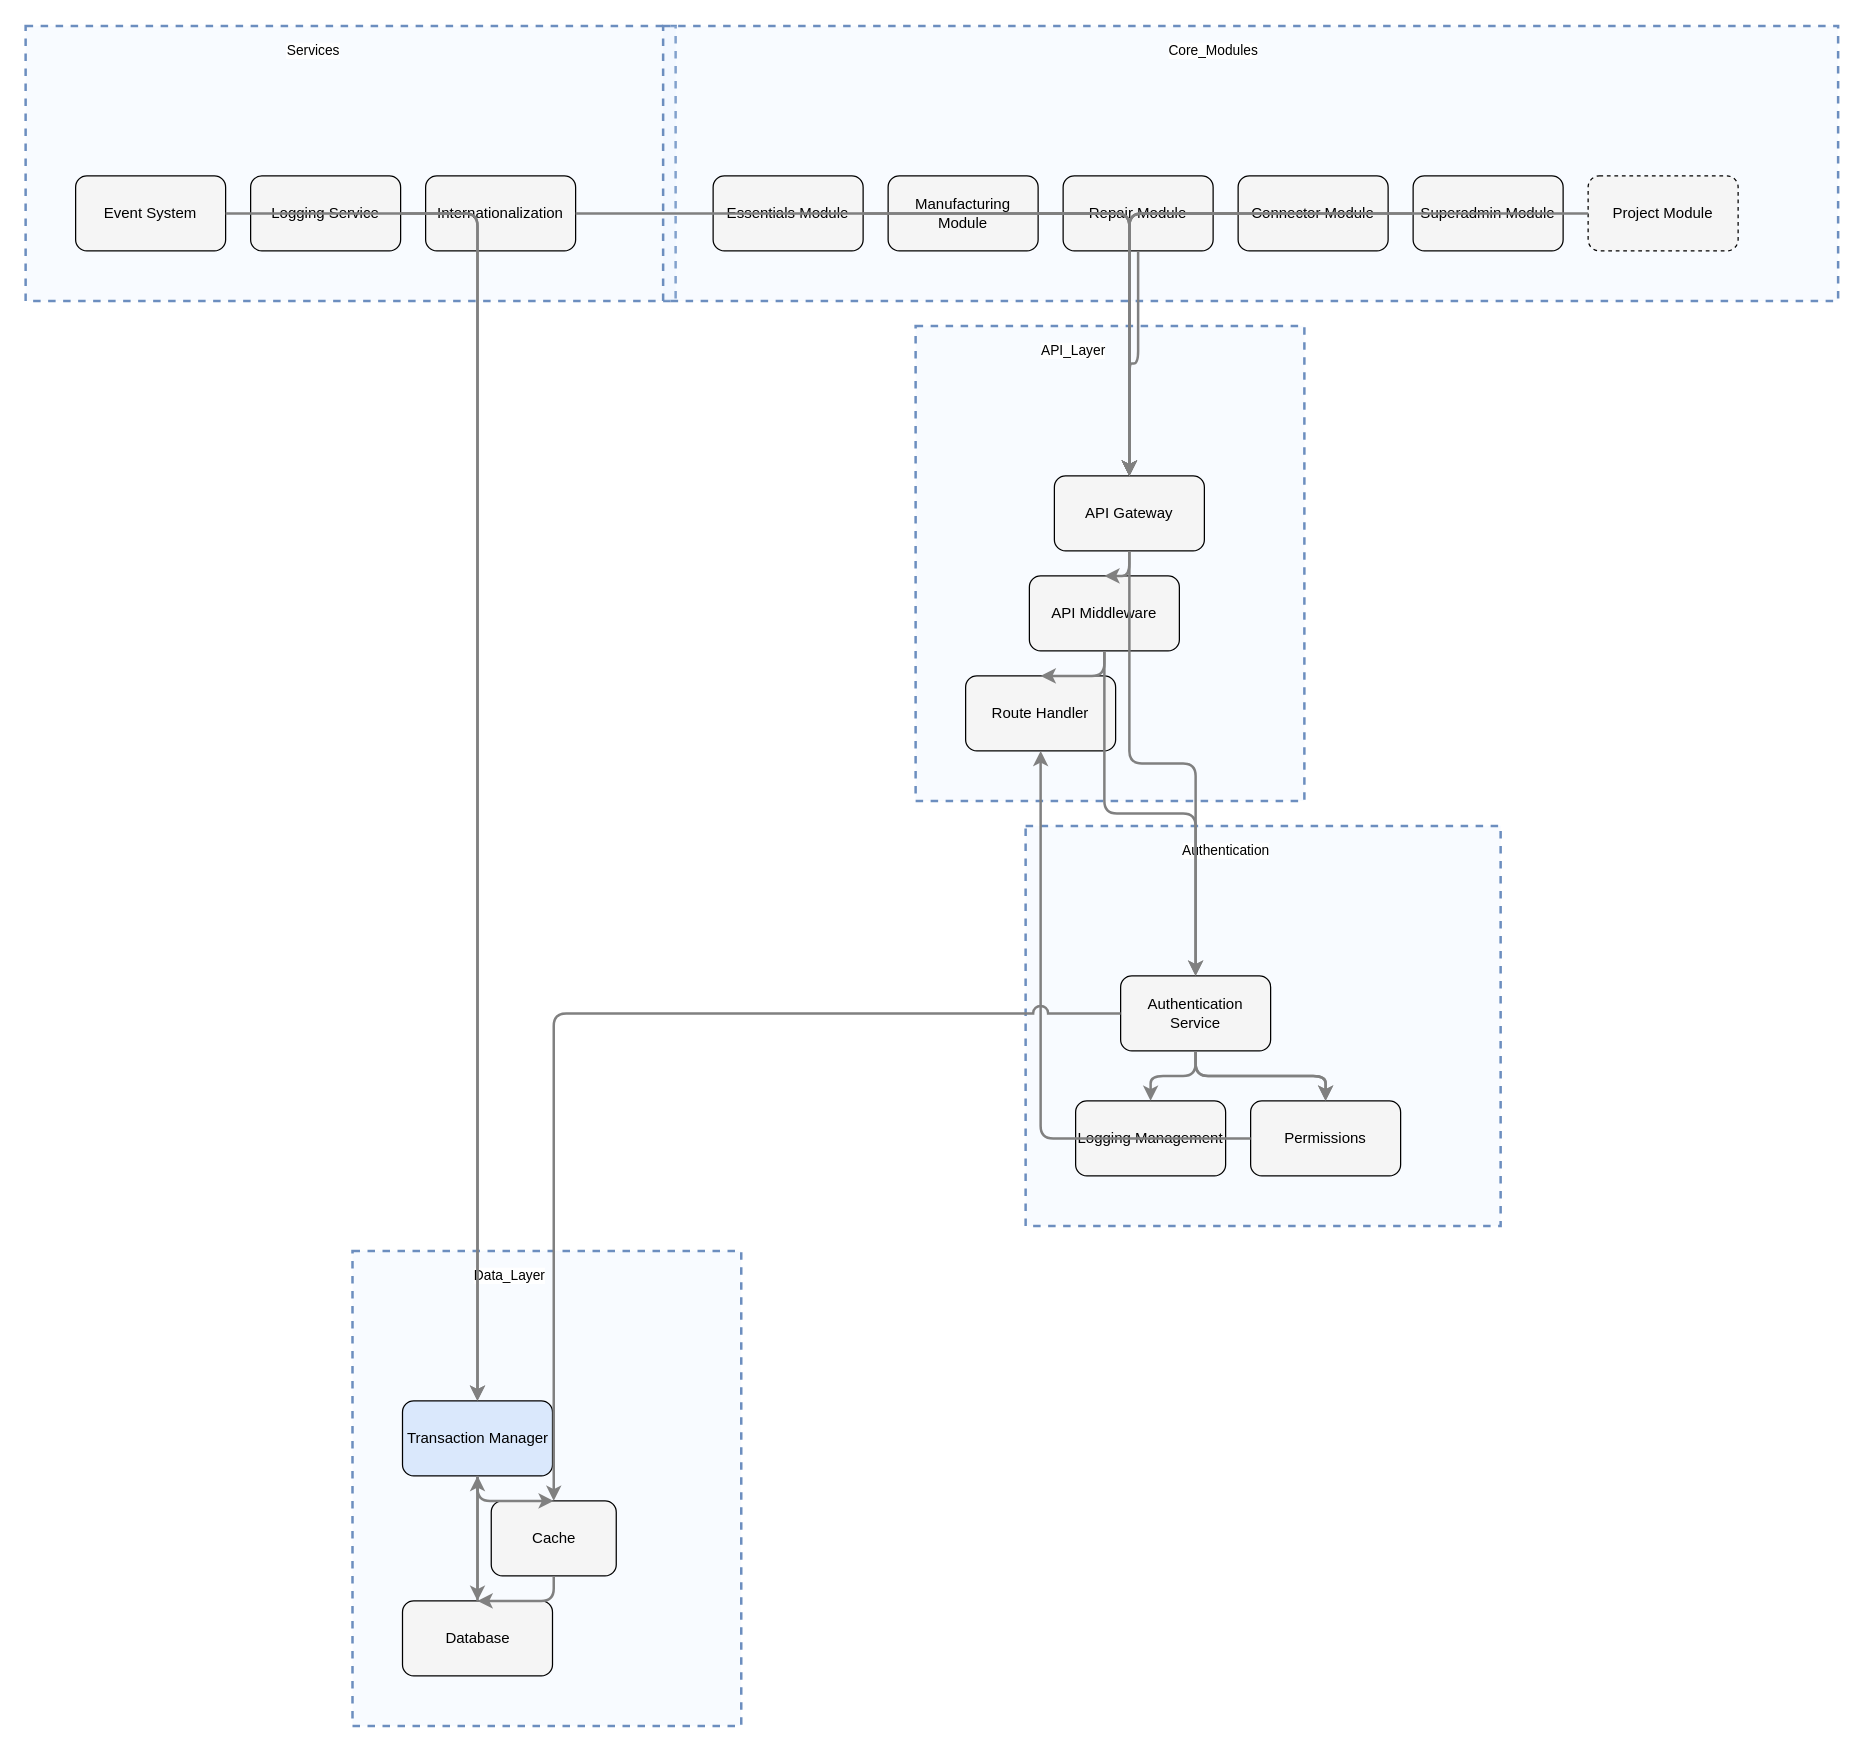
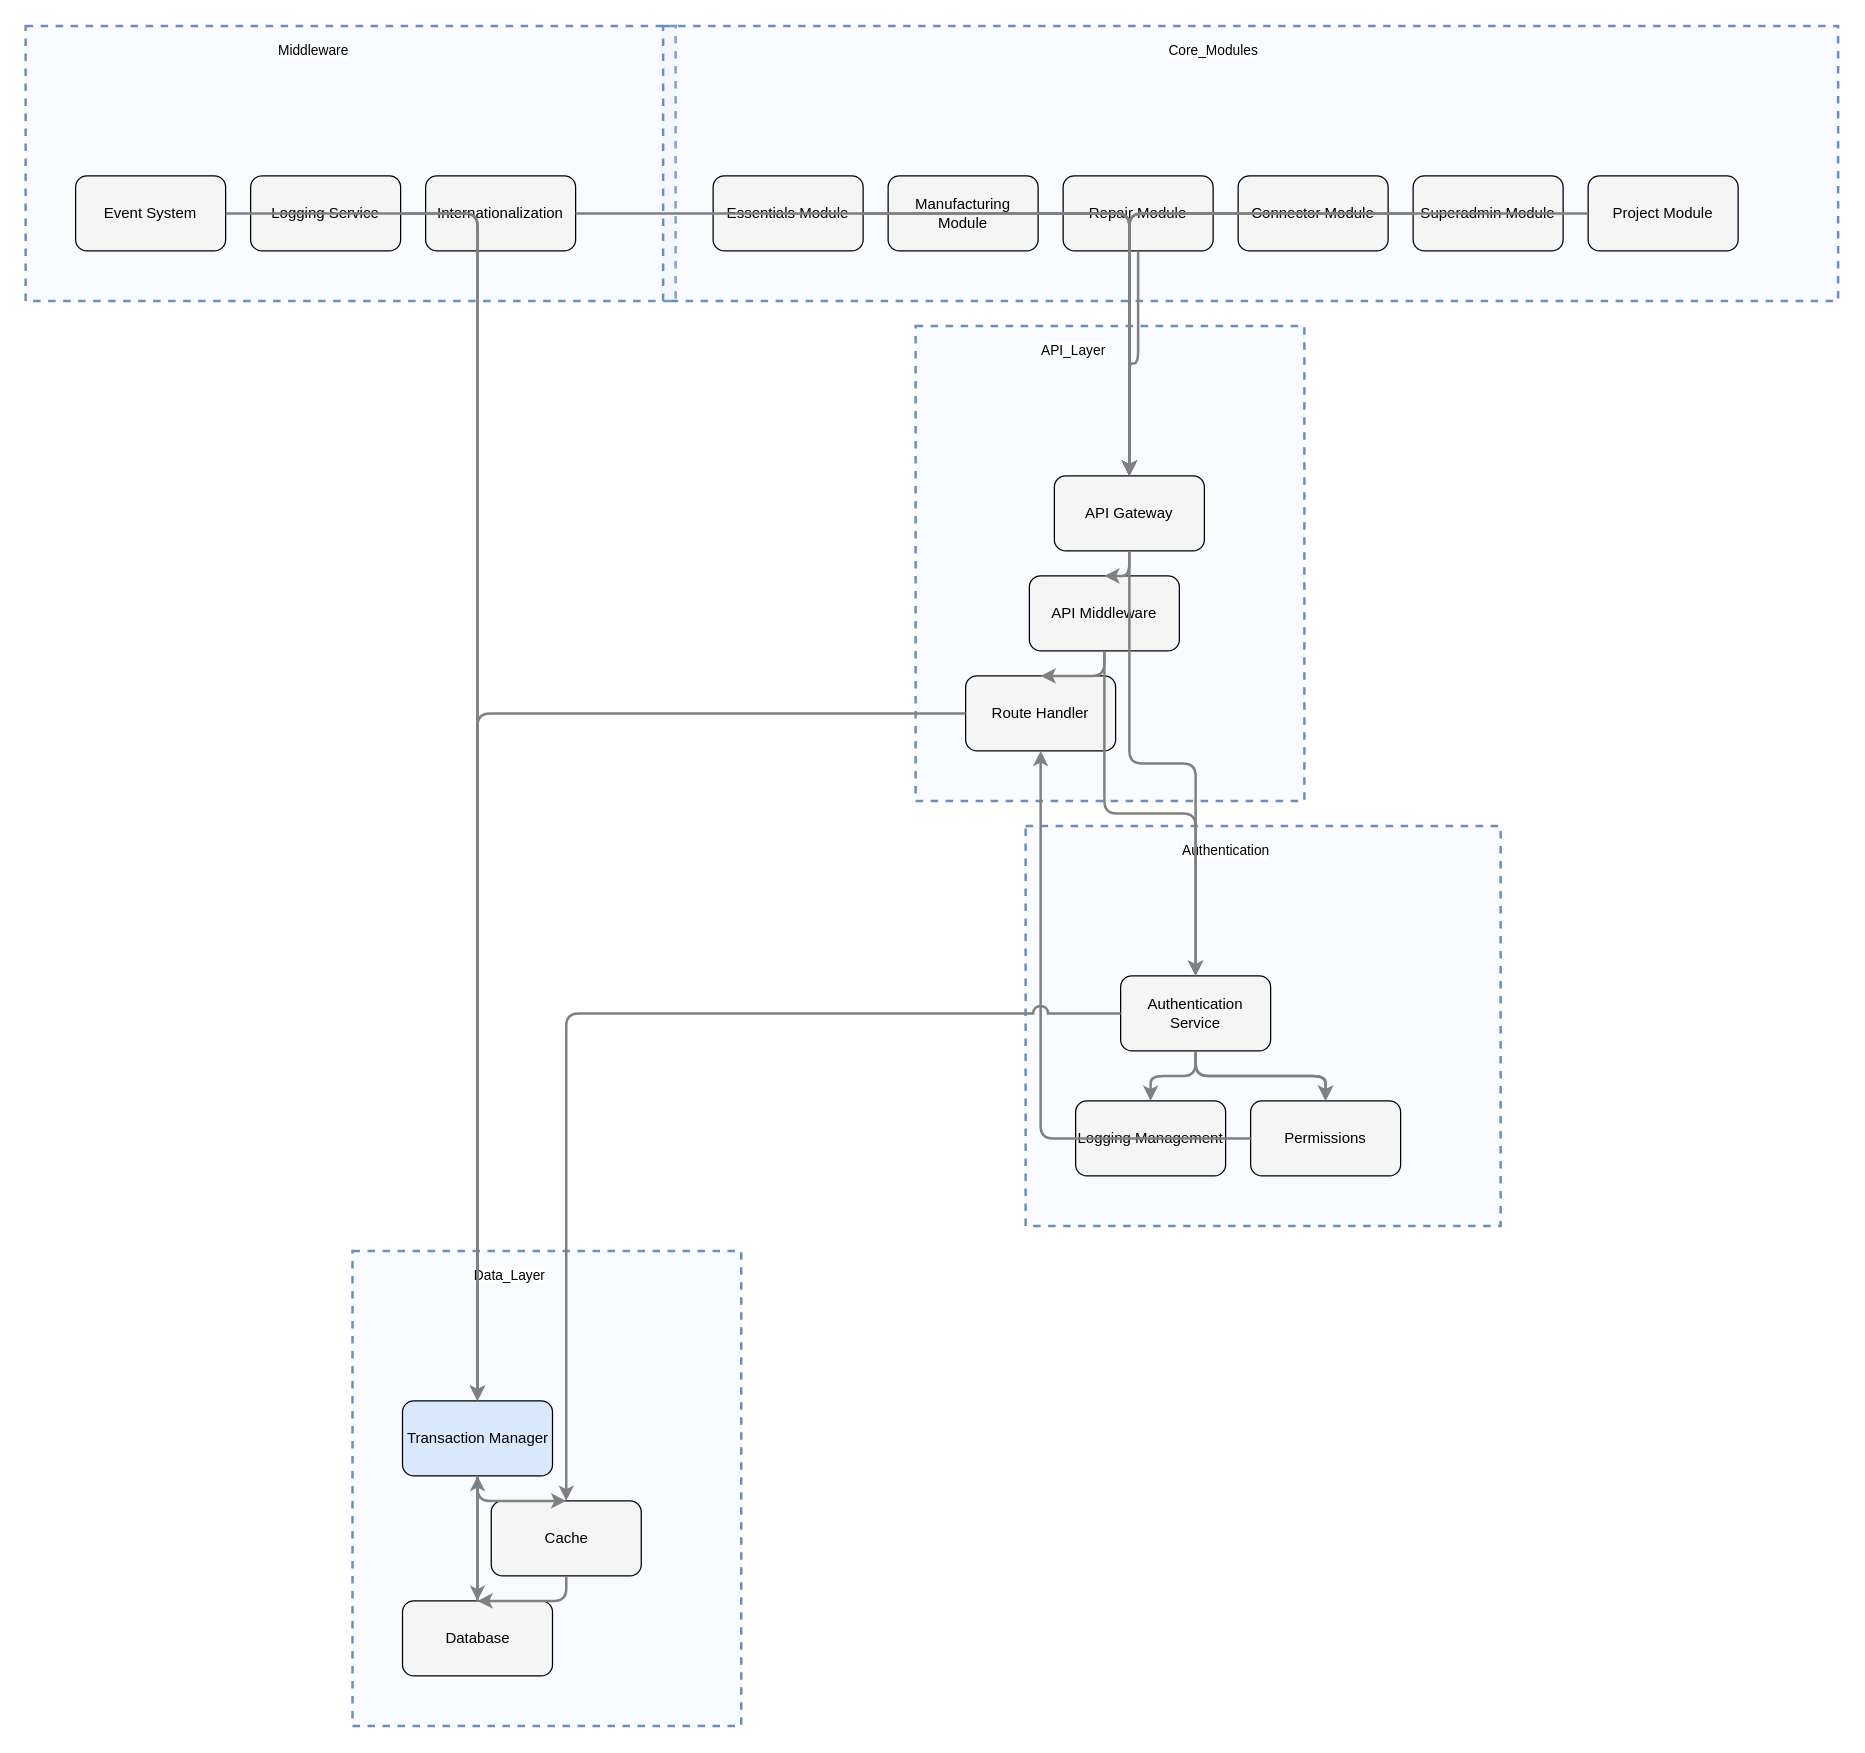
(314, 51) -> (314, 51)
(1663, 213) -> (1663, 213)
none -> (724, 713)
(554, 1538) -> (566, 1538)
